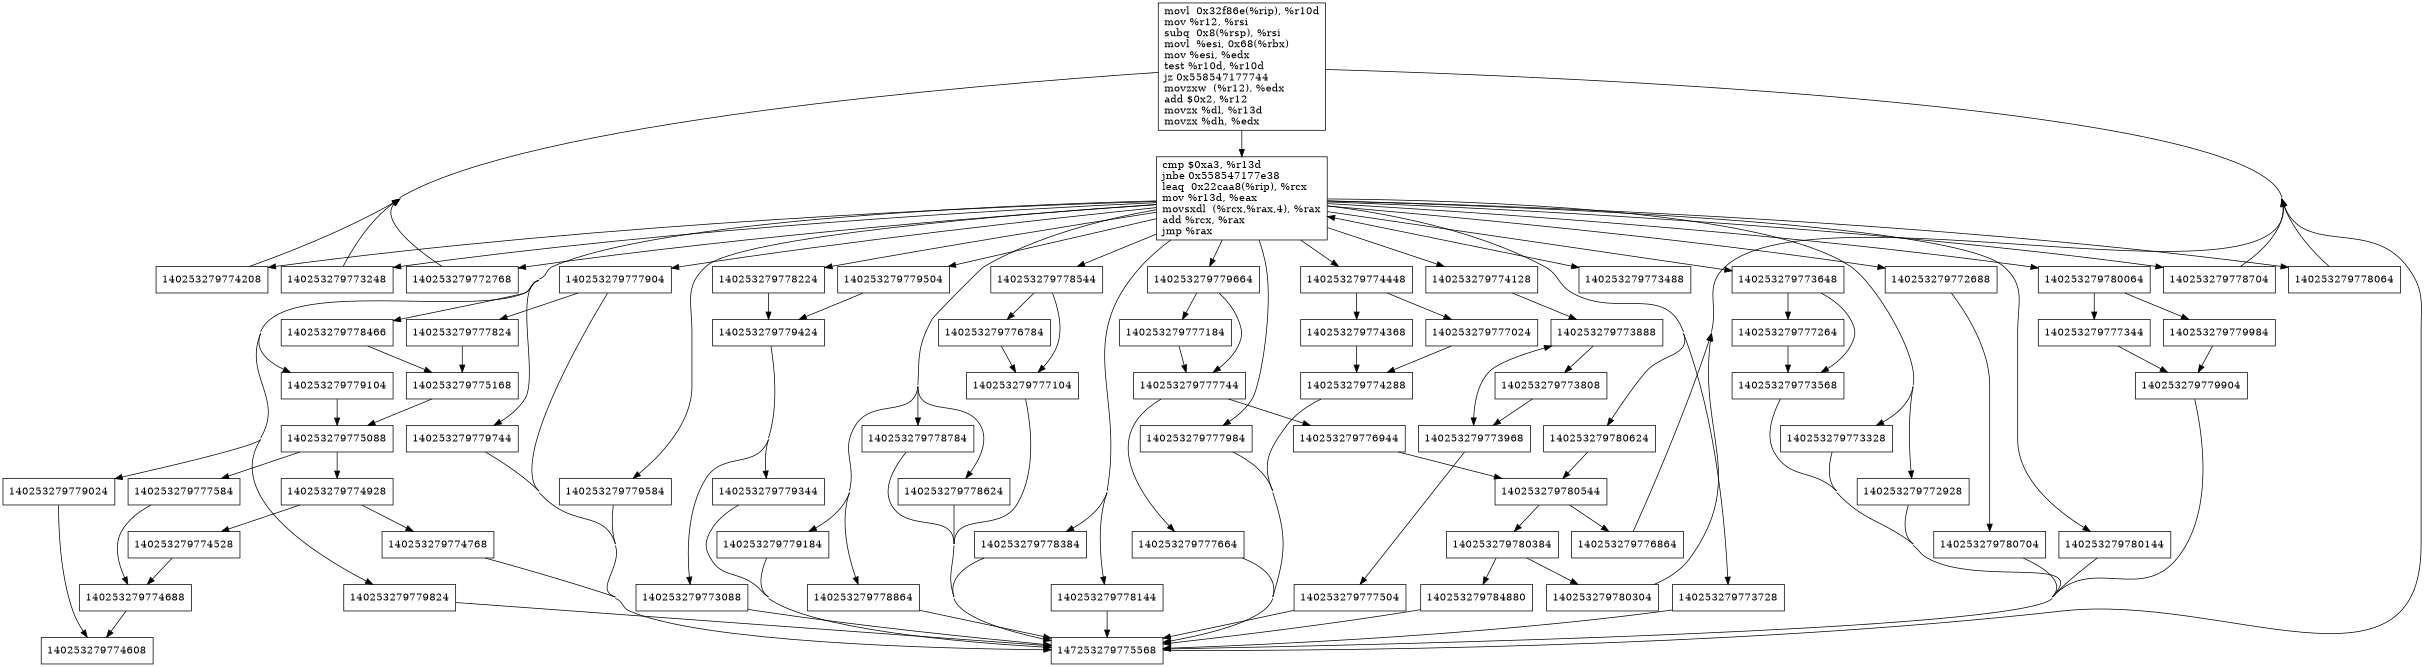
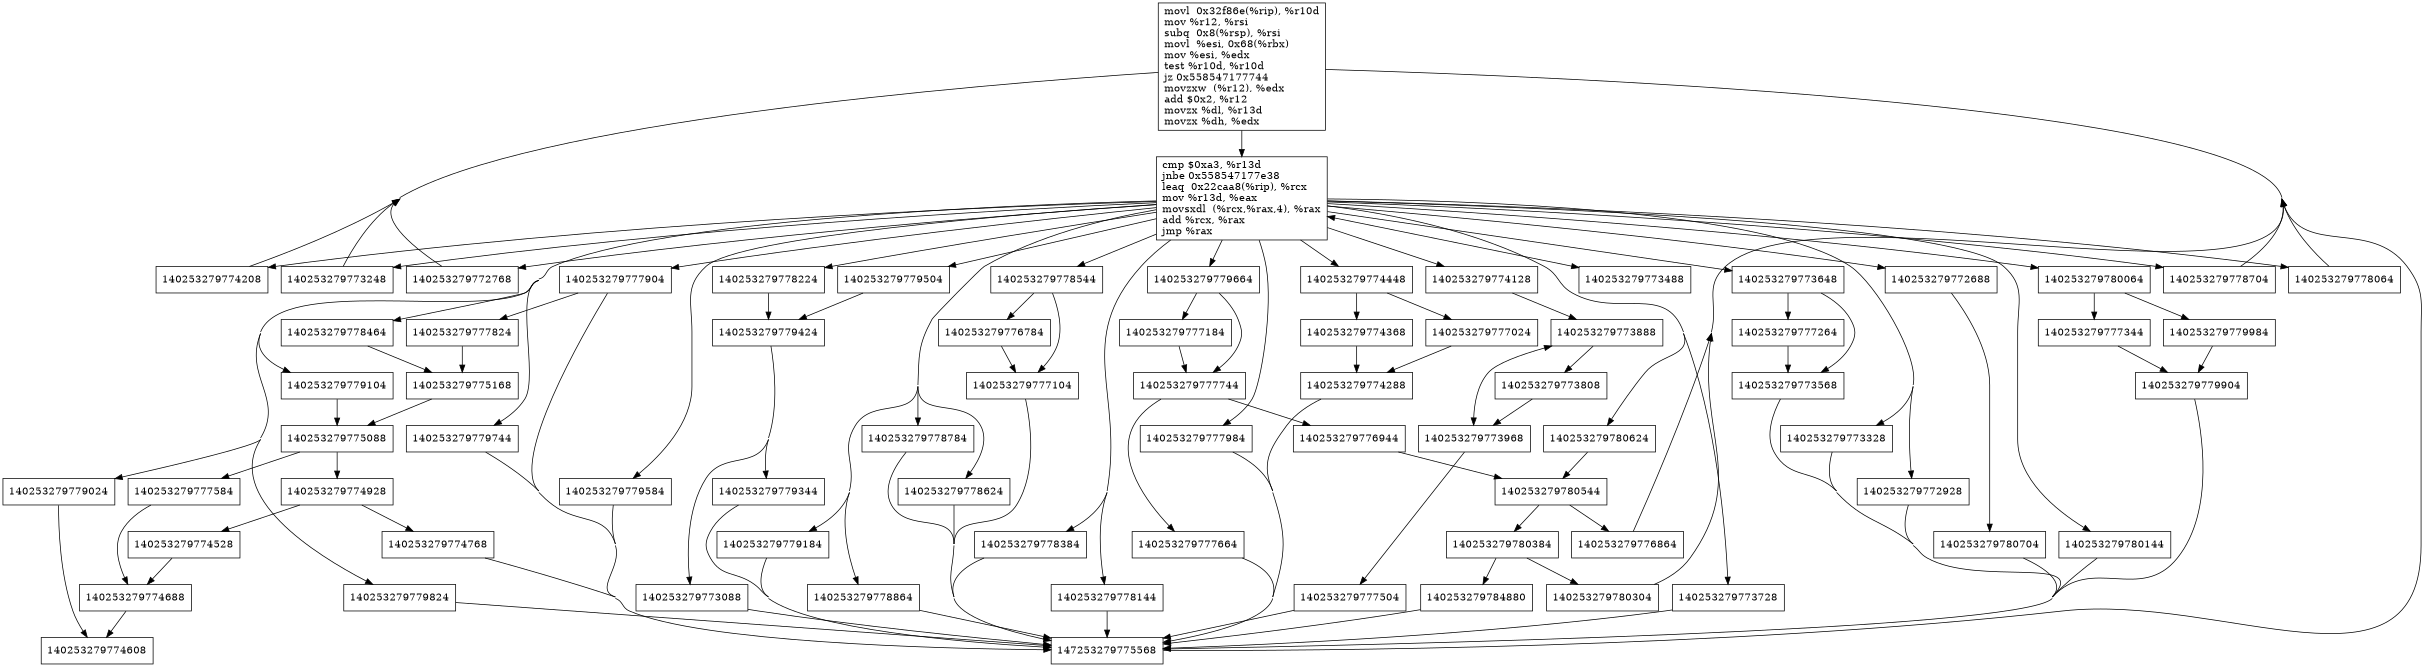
(337, 333) -> (337, 333)
